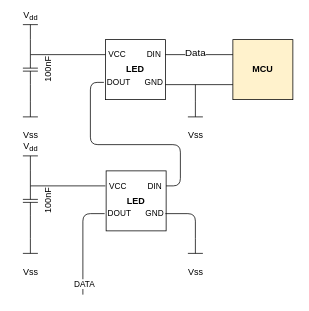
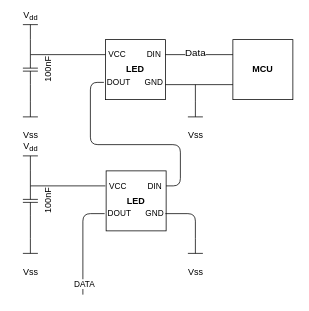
(263, 69) -> (263, 69)
